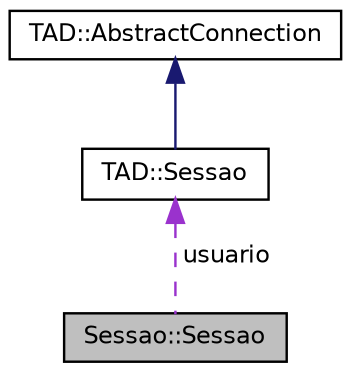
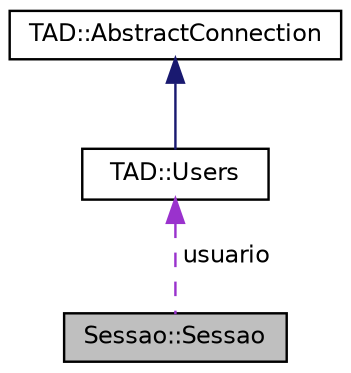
(175, 174) -> (175, 174)
